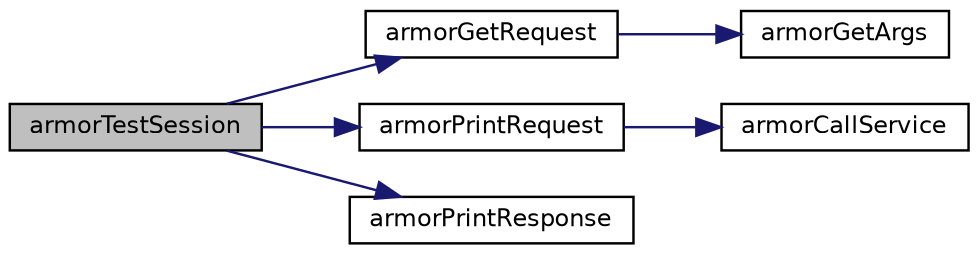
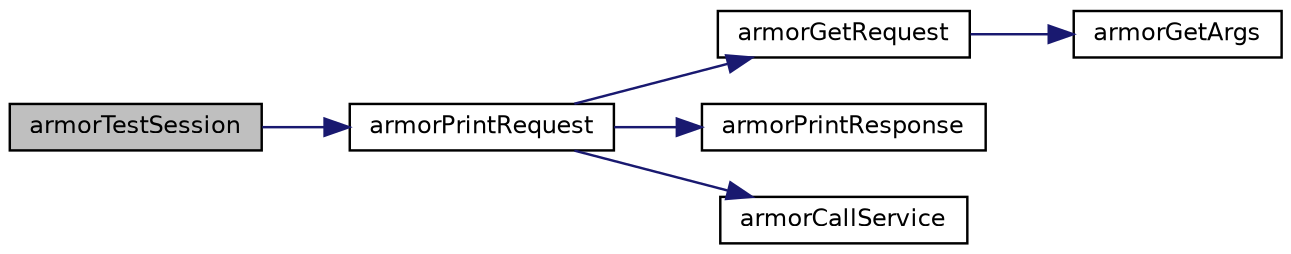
(302, 84) -> (651, 84)
(302, 170) -> (646, 127)
